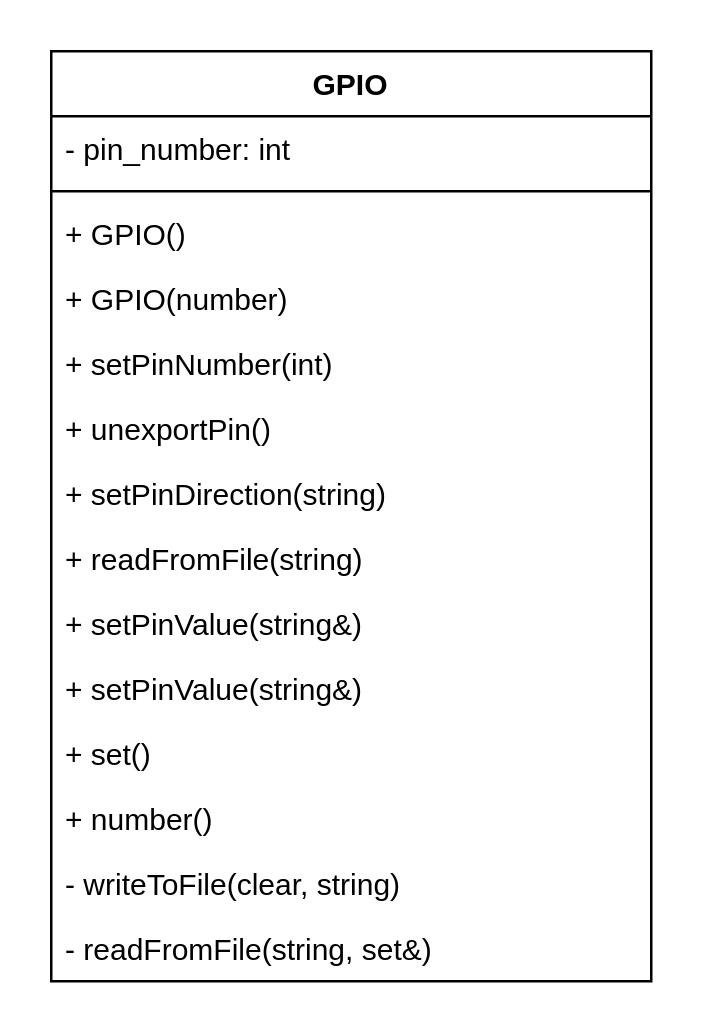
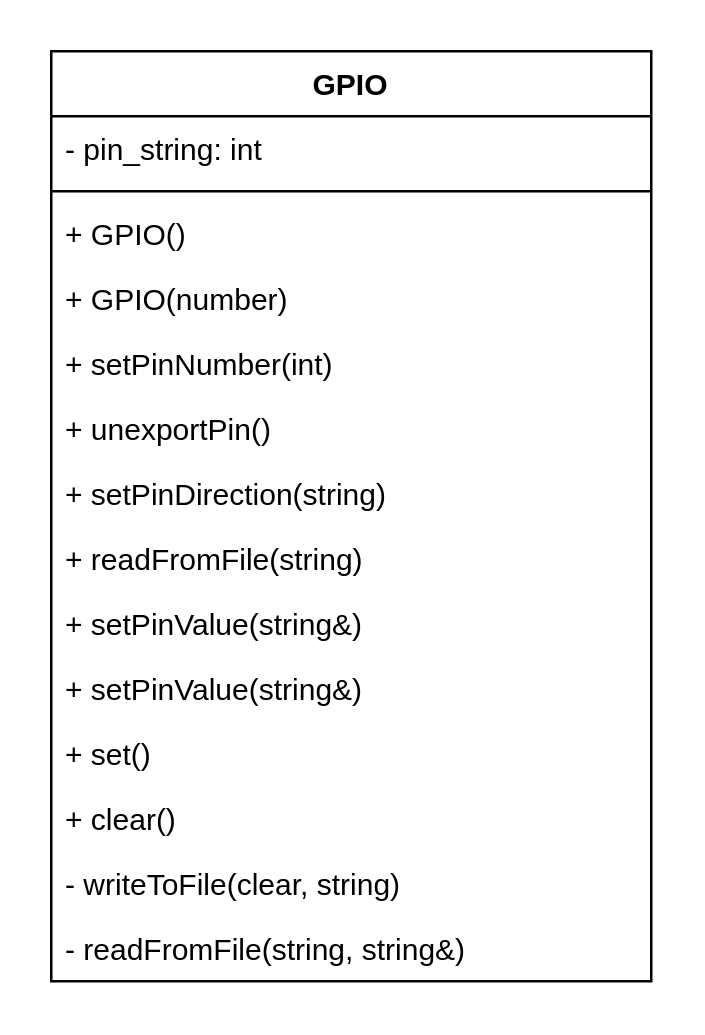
(188, 150) -> (184, 150)
(145, 820) -> (133, 820)
(277, 950) -> (298, 950)
